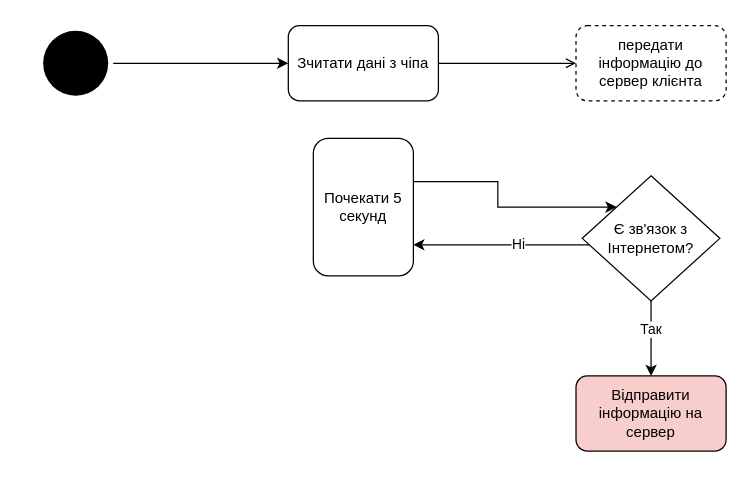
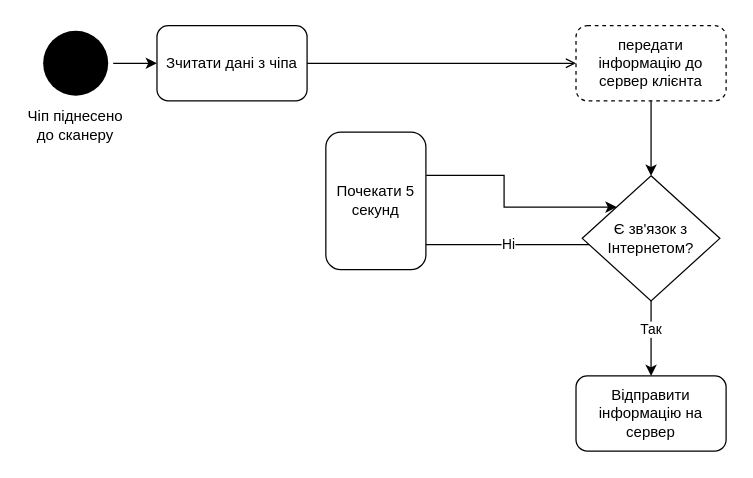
(363, 63) -> (232, 63)
none -> (76, 126)
none -> (651, 134)
(363, 207) -> (376, 201)
(651, 413) -> (651, 413)
